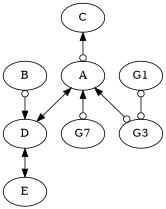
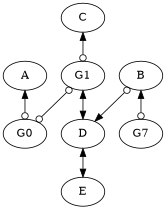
(83, 47) -> (83, 47)
(54, 105) -> (83, 105)
(83, 105) -> (141, 105)
(141, 134) -> (25, 134)
